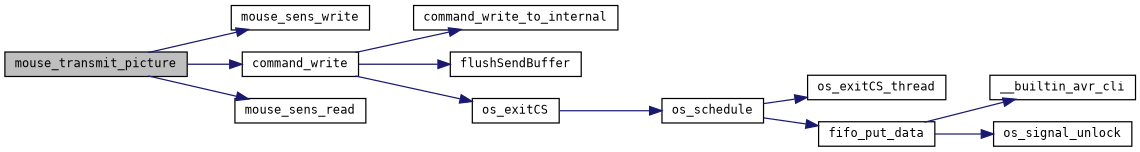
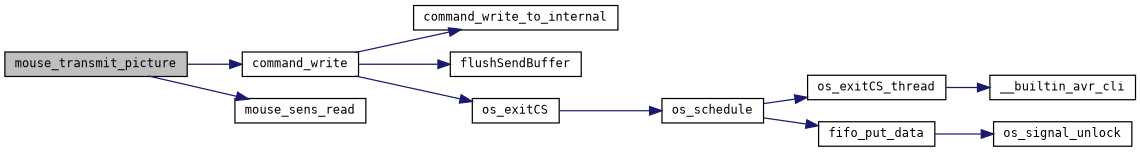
(300, 18) -> none
(964, 112) -> (962, 87)
